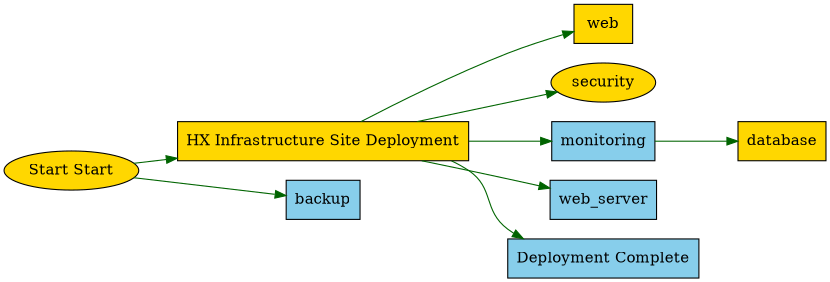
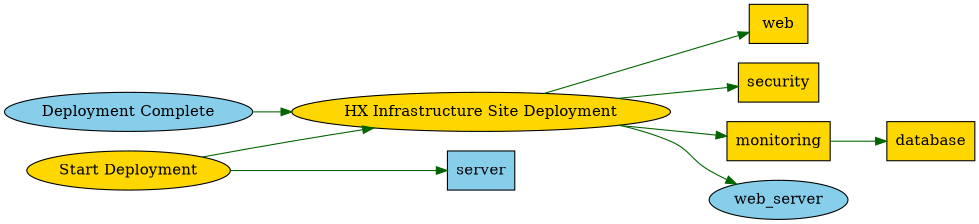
(603, 83) -> (779, 83)
(323, 141) -> (481, 112)
(603, 141) -> (779, 141)
(71, 171) -> (129, 171)
(487, 194) -> (267, 112)
(323, 200) -> (481, 171)
(603, 200) -> (779, 200)
(603, 258) -> (129, 112)
